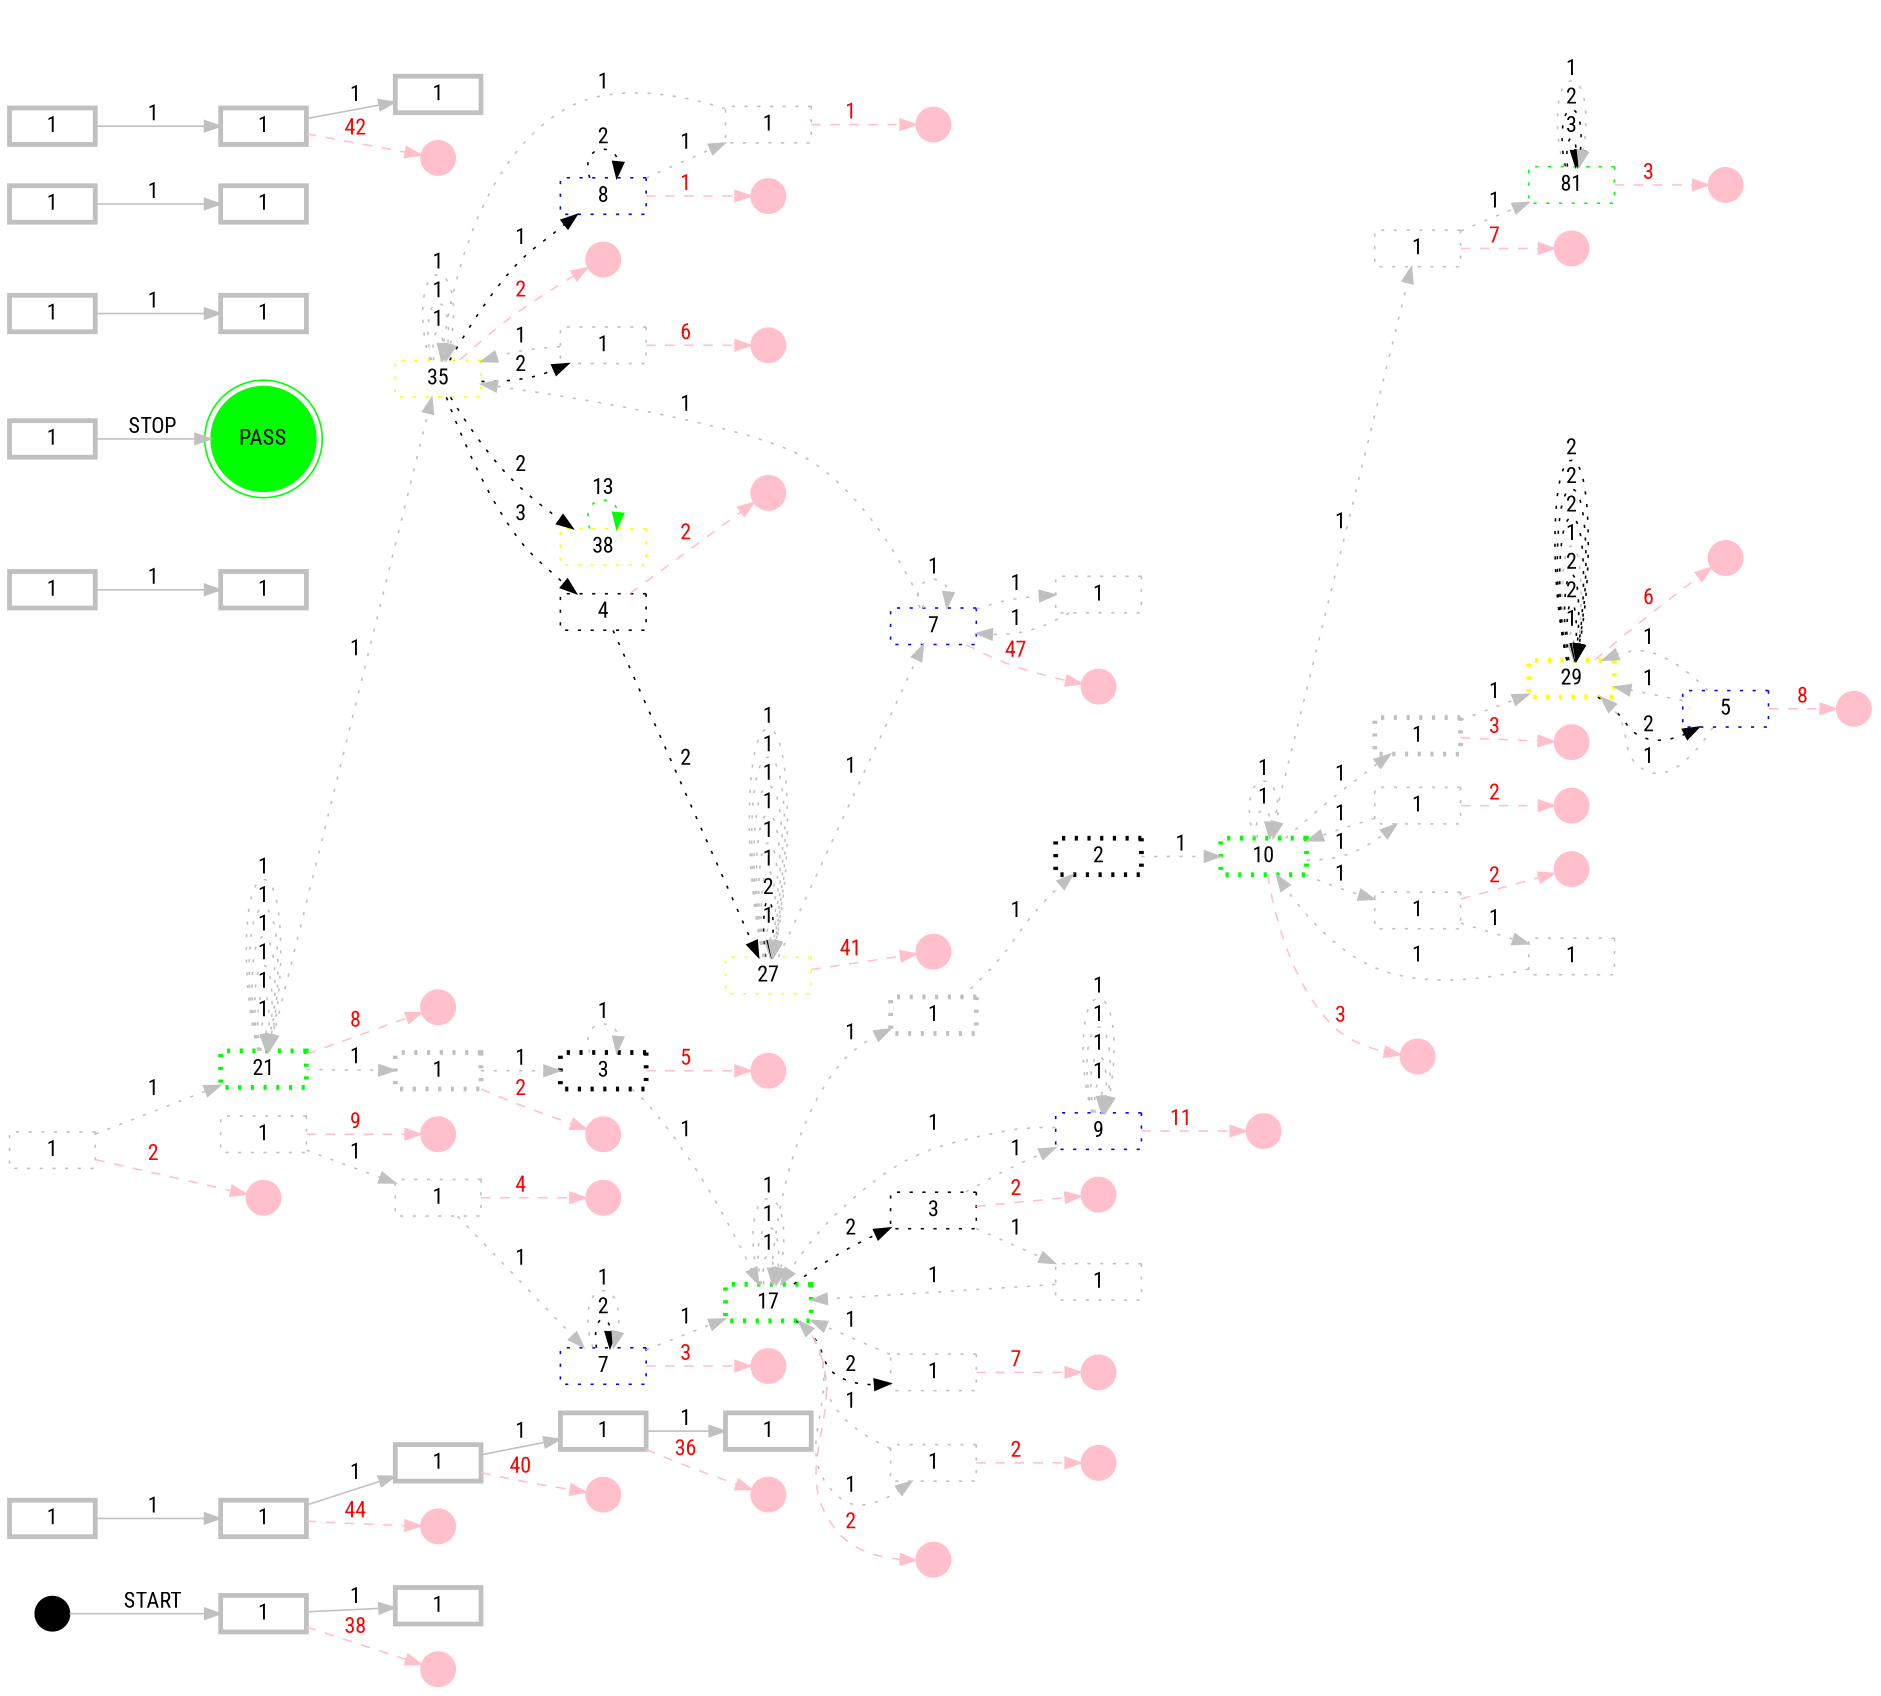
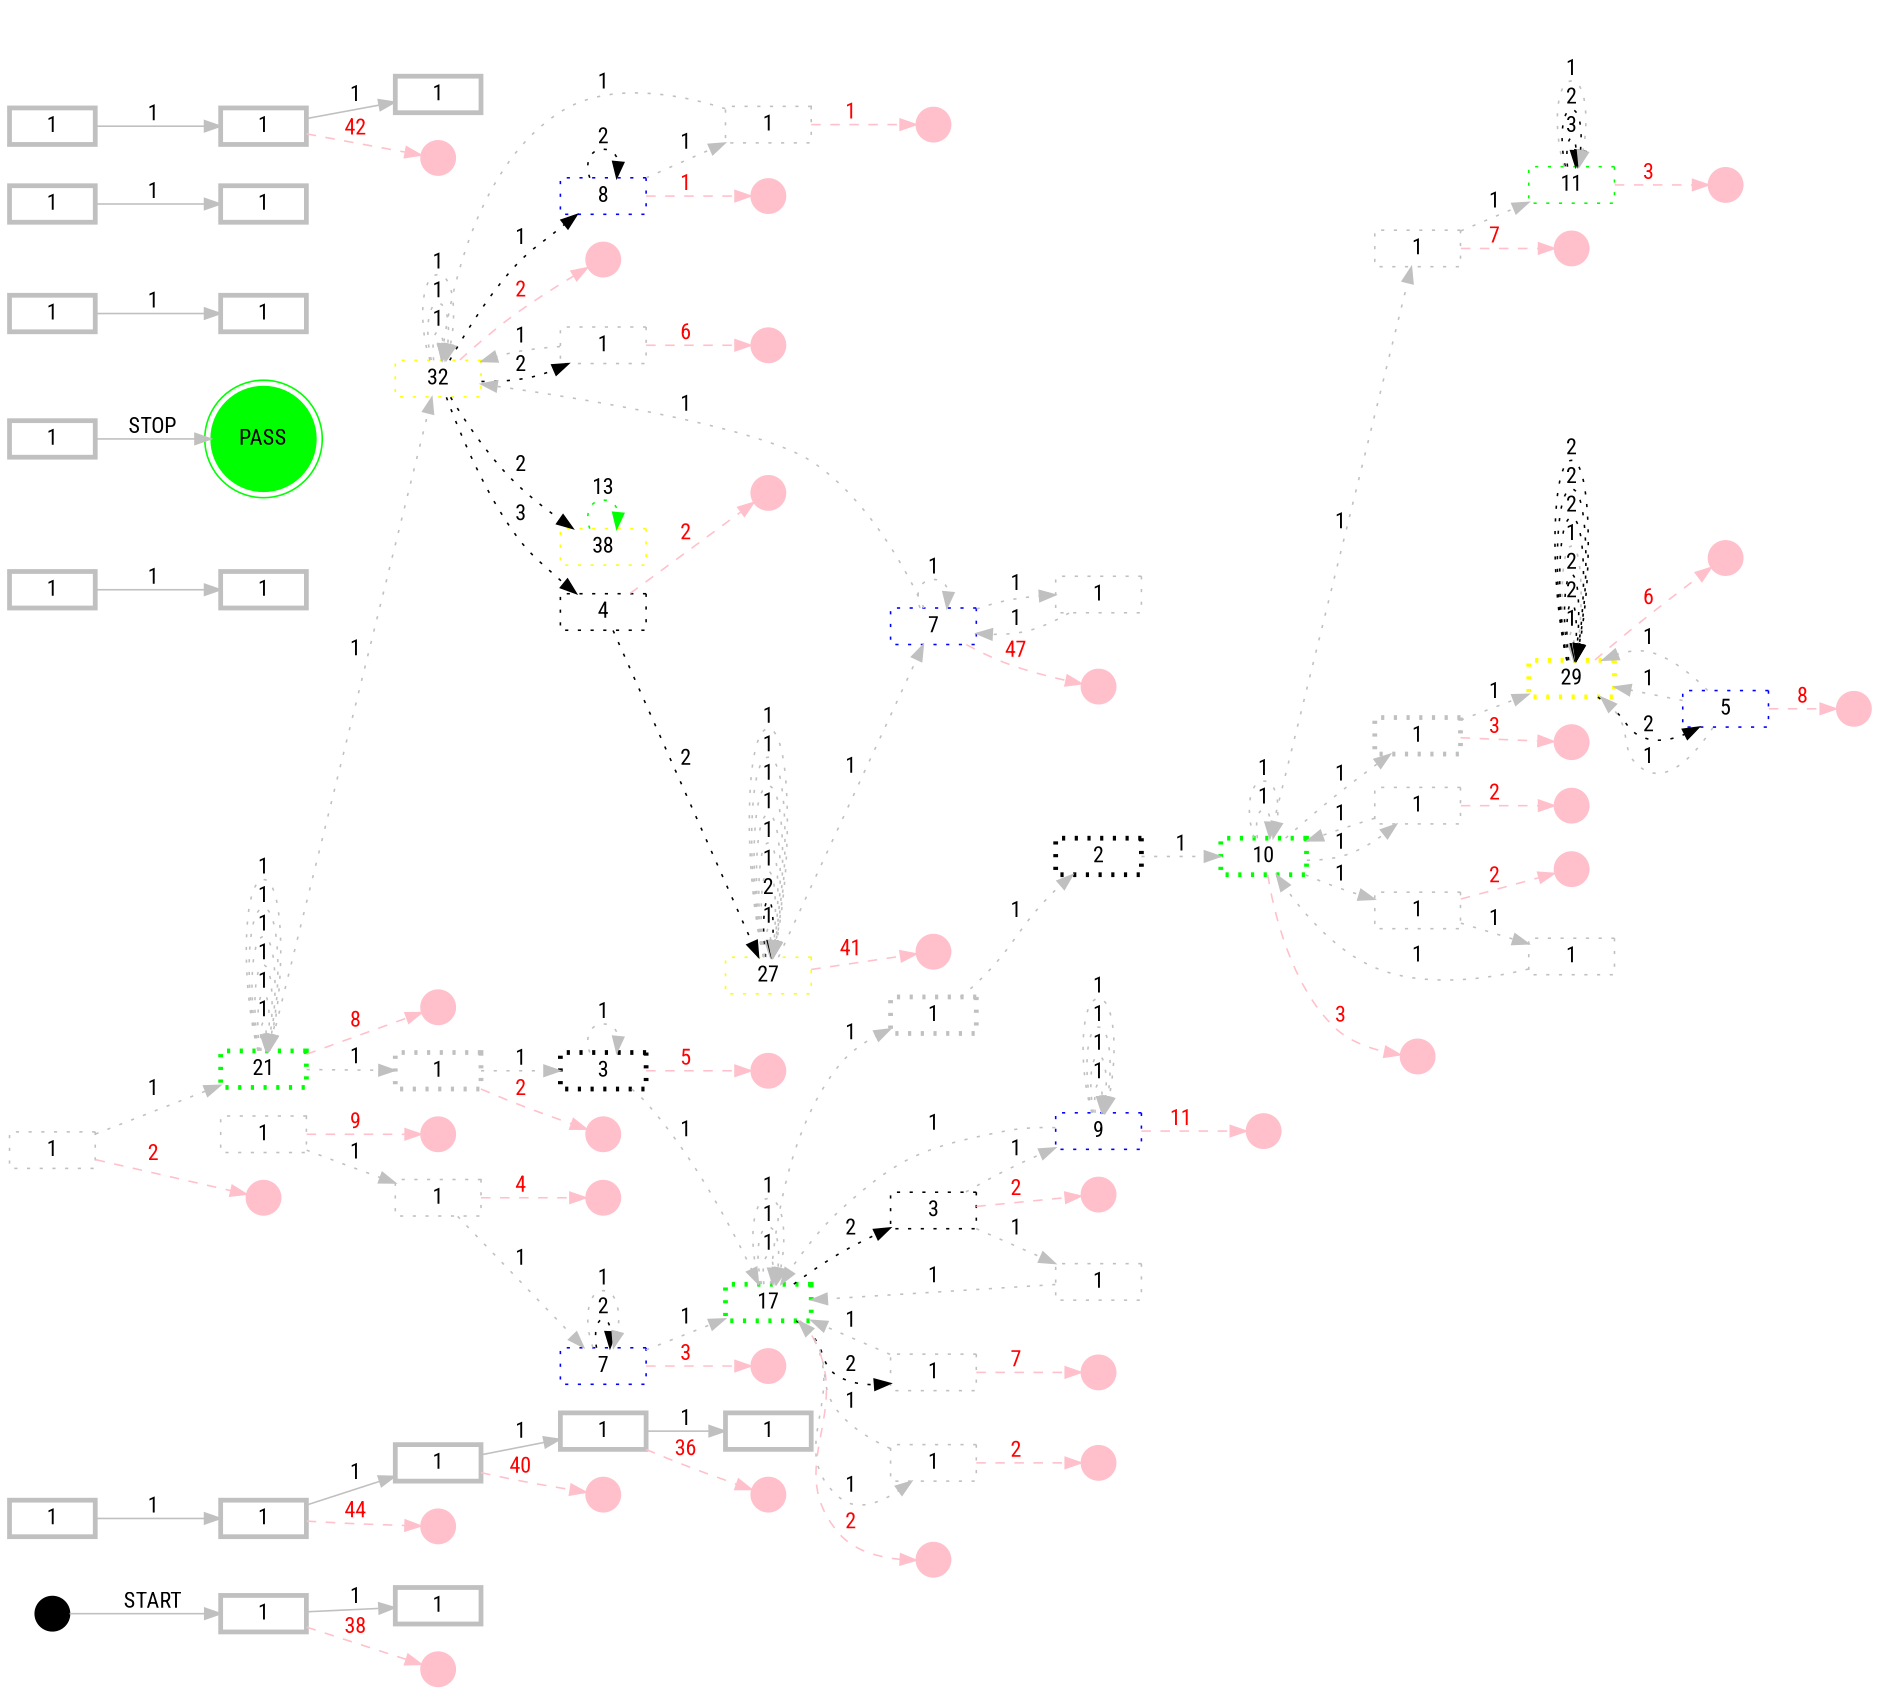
(1572, 185) -> (1572, 185)
(438, 379) -> (438, 379)
